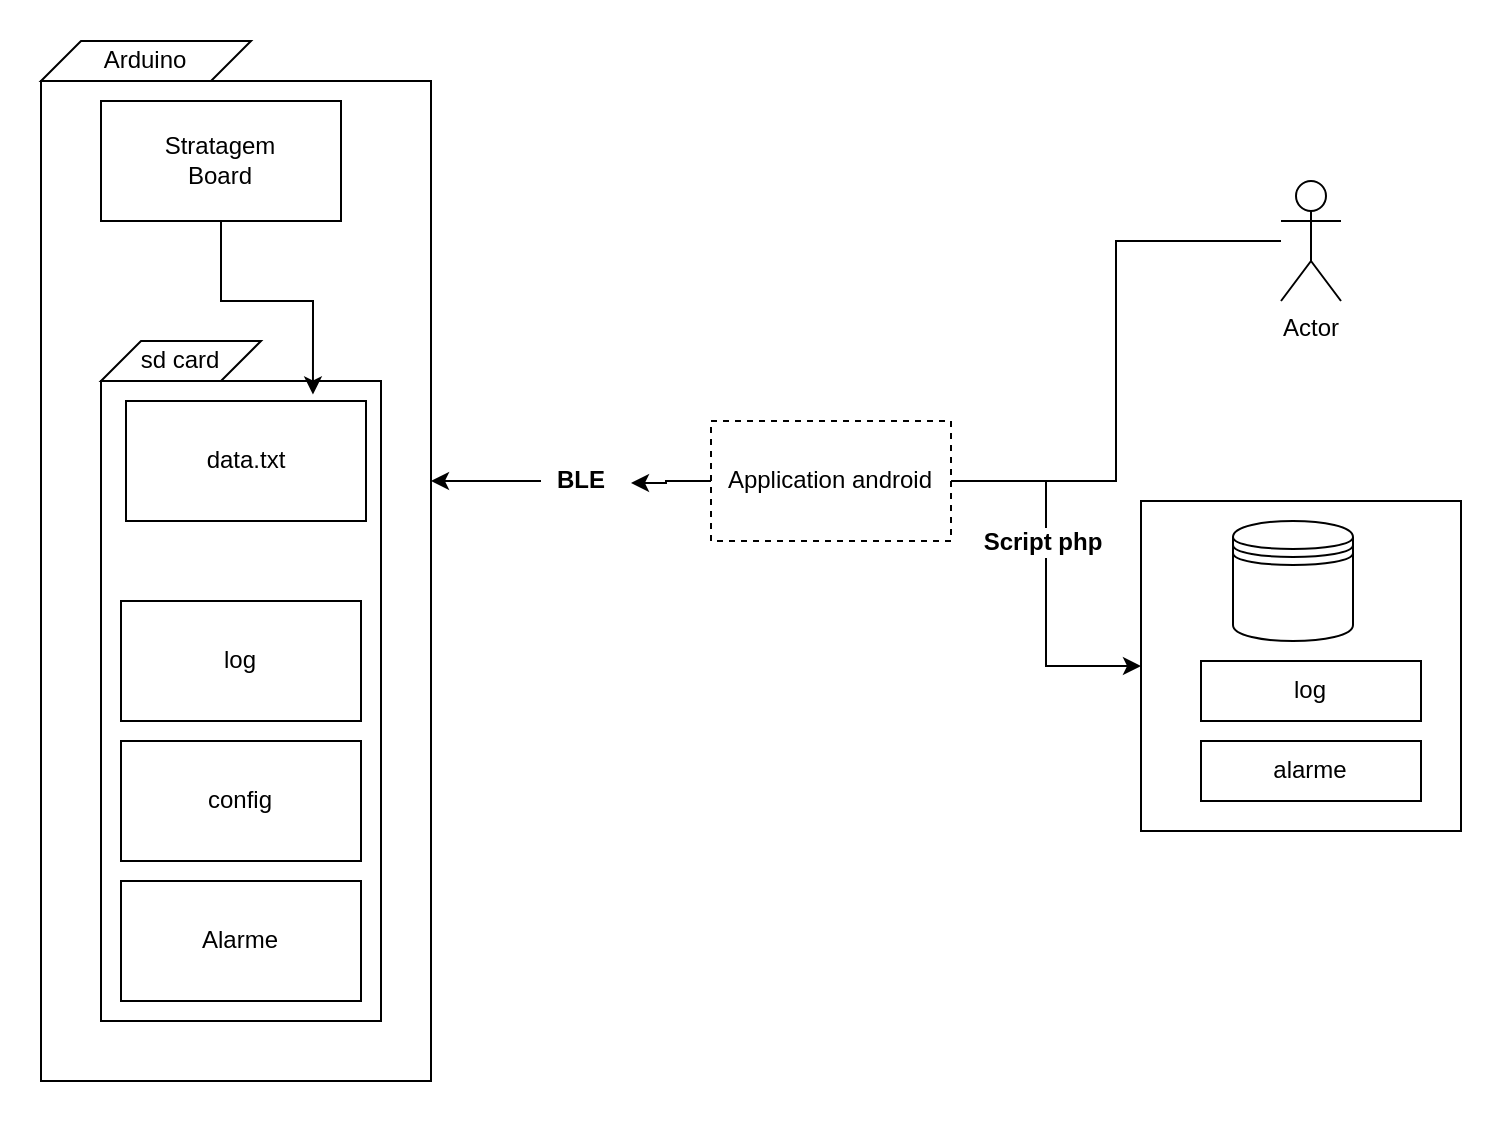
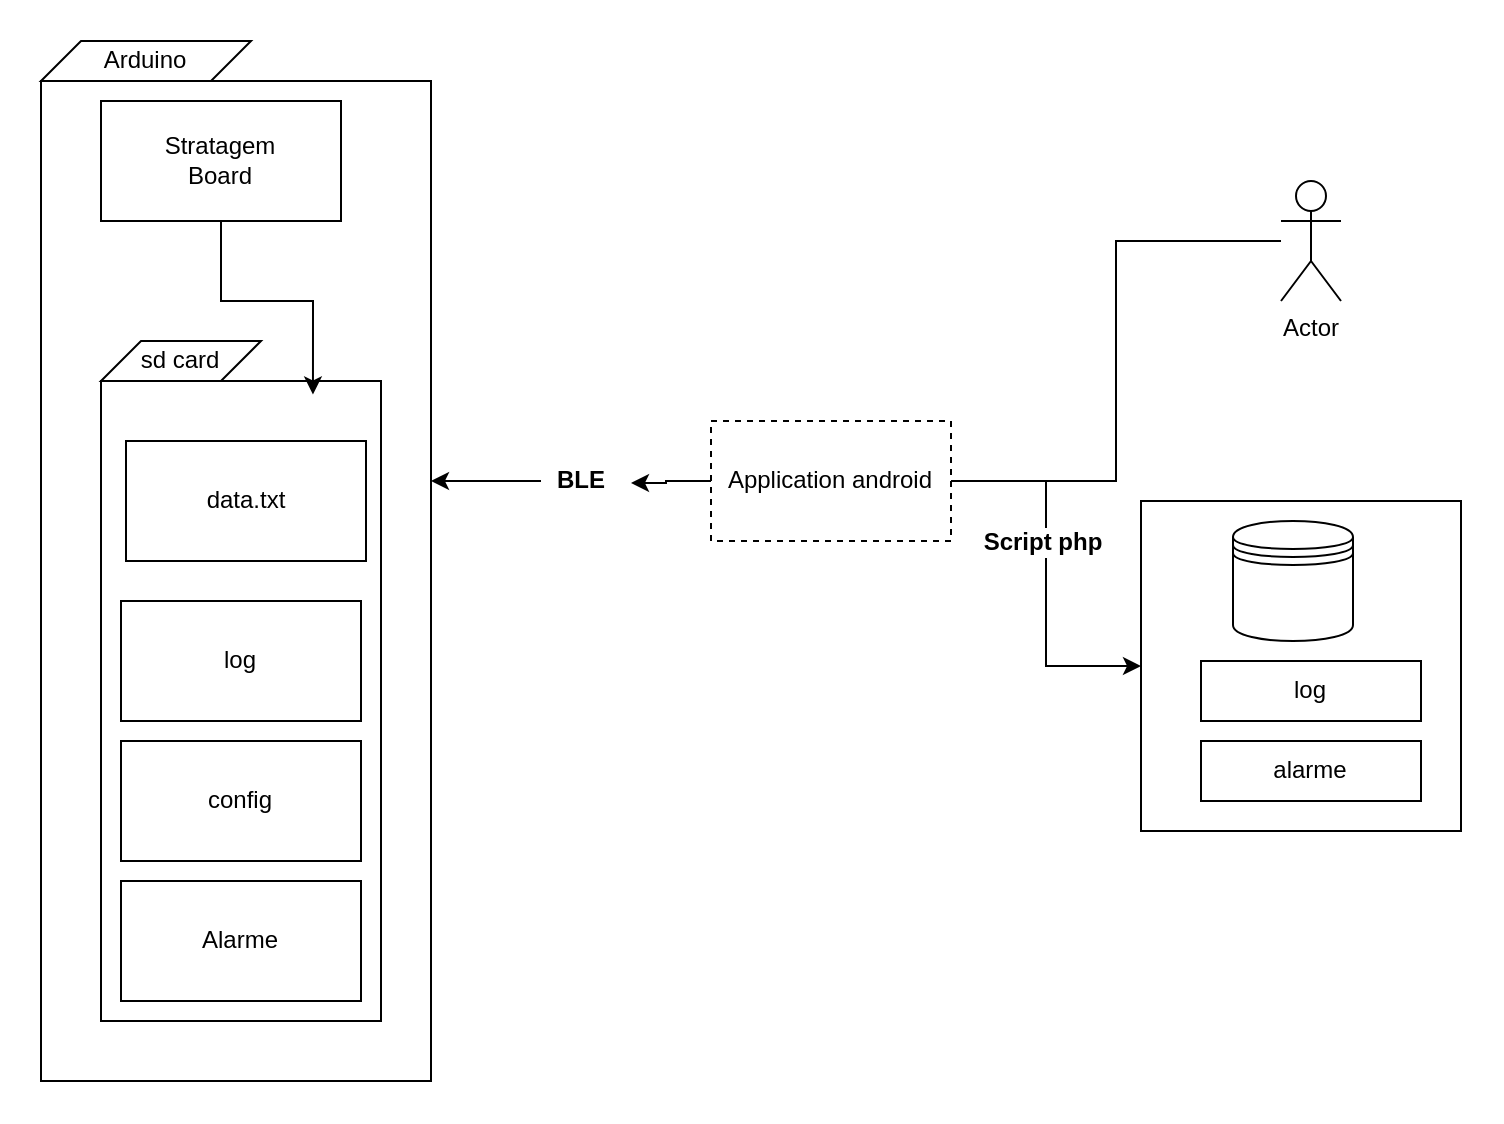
(246, 461) -> (246, 501)
